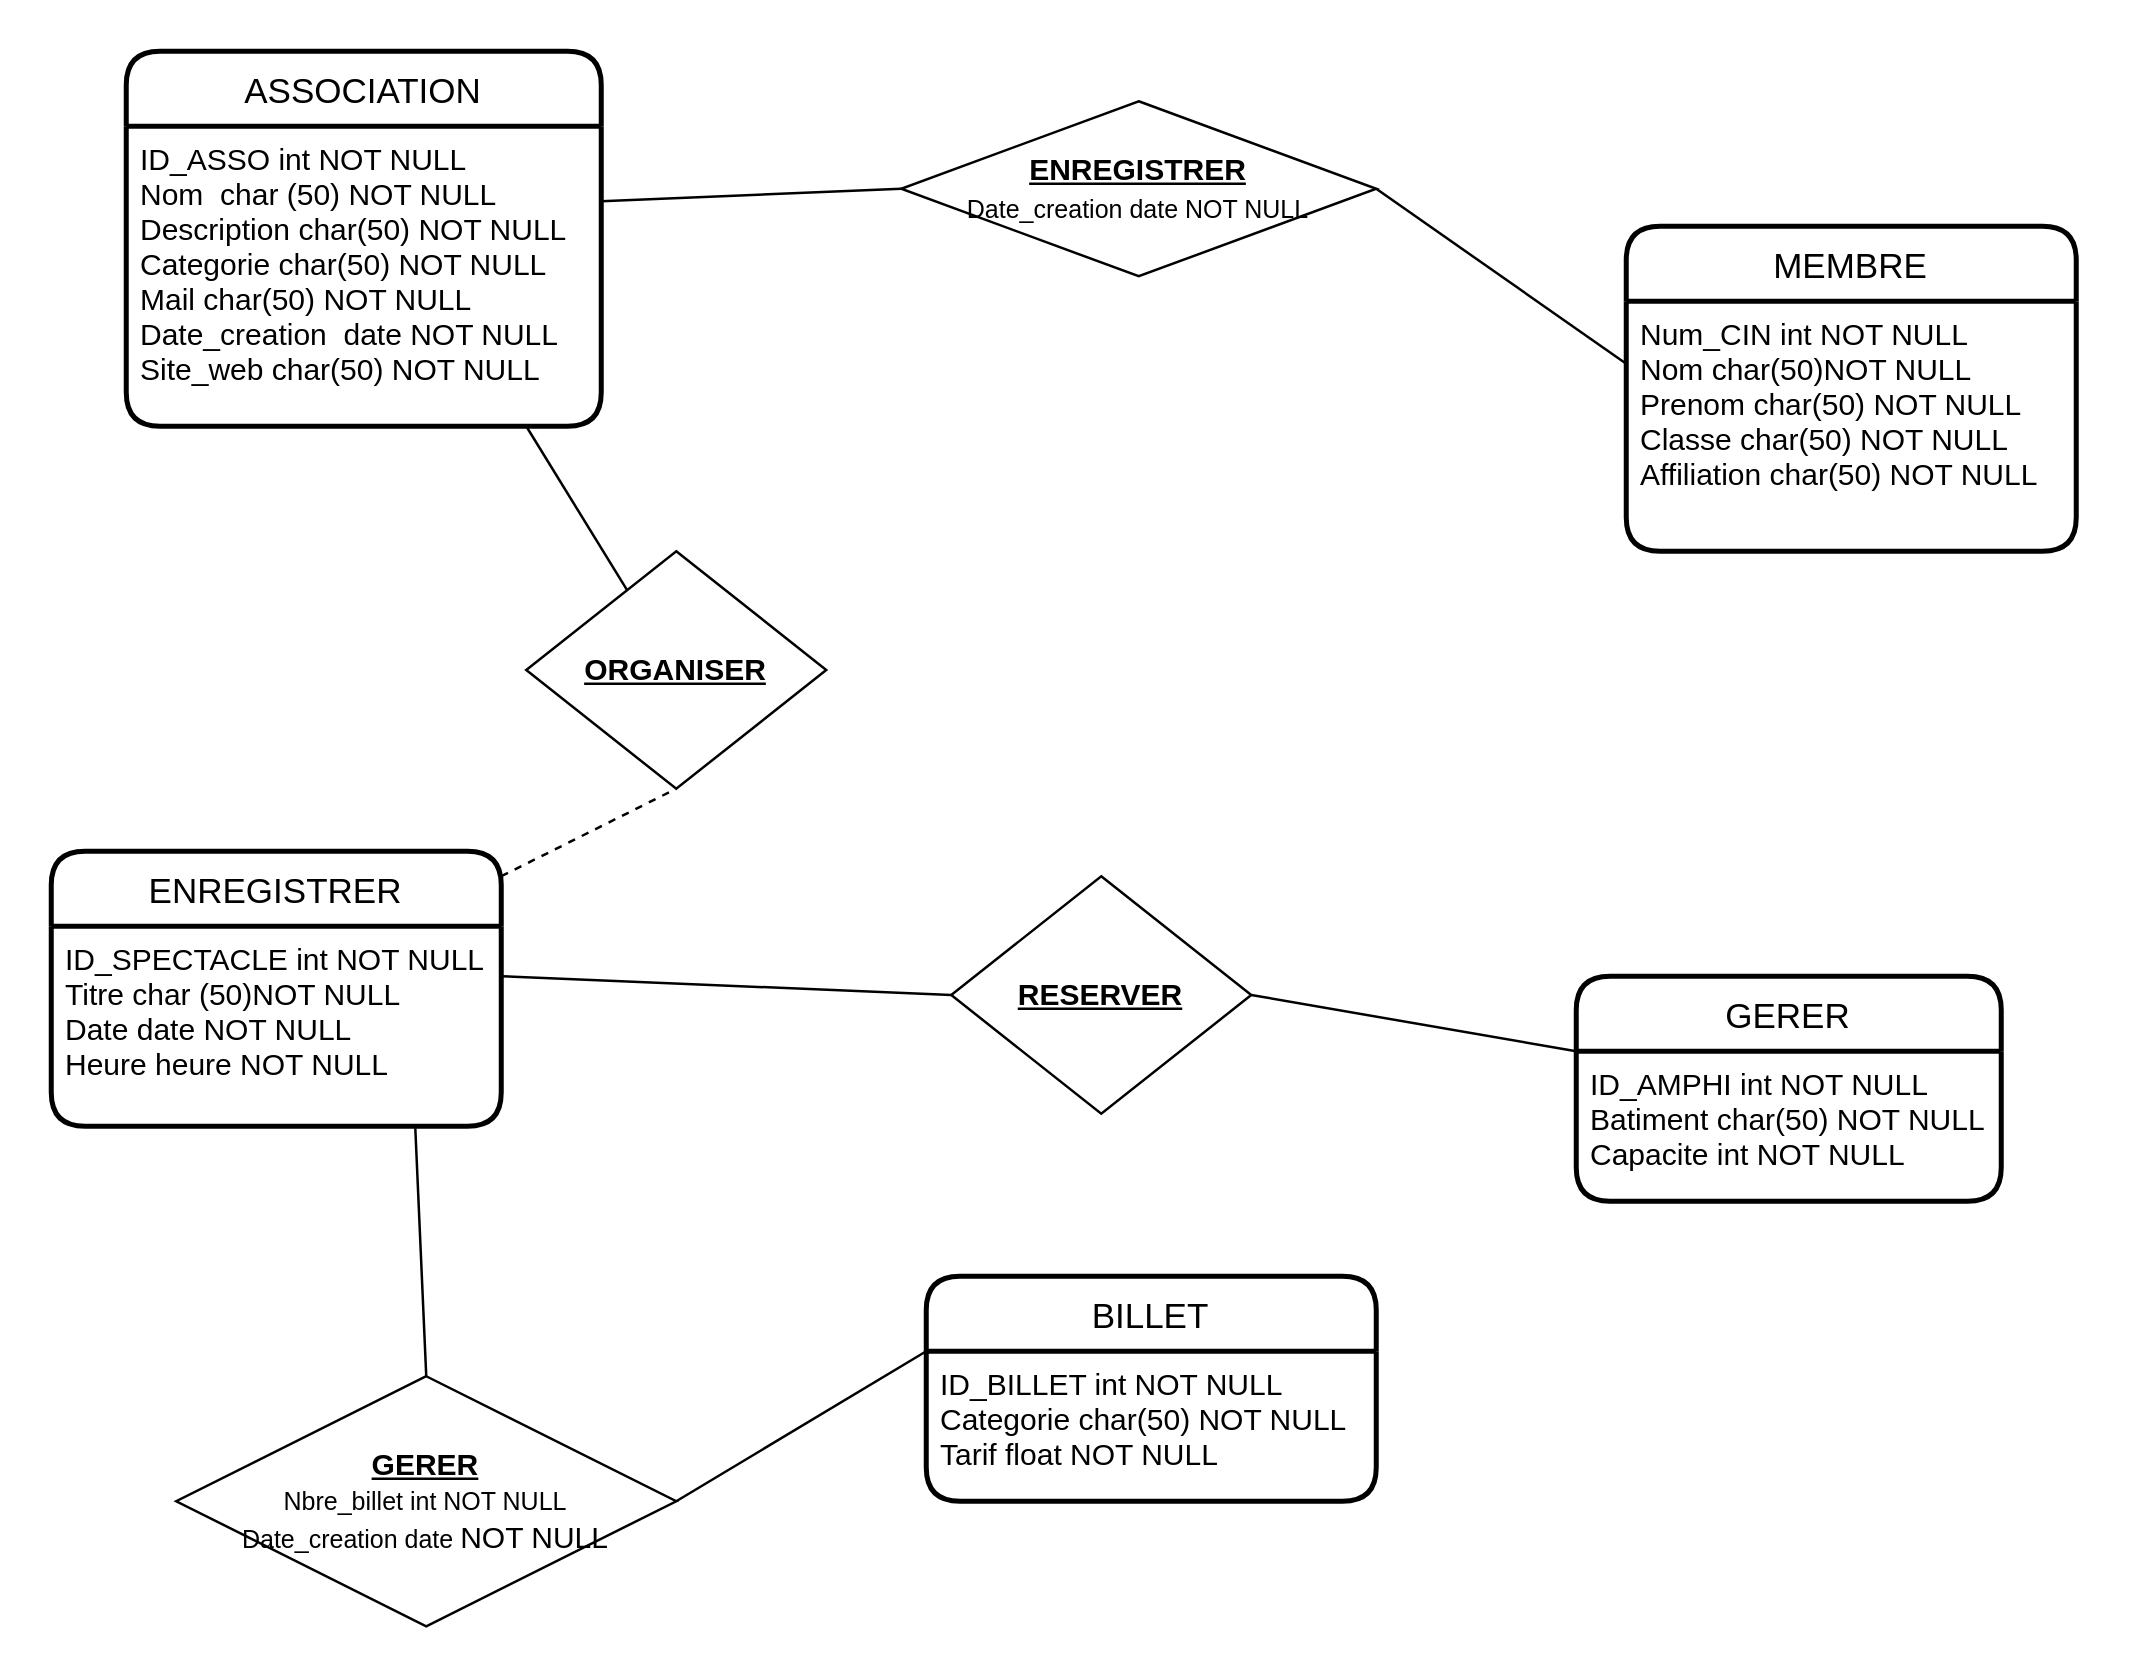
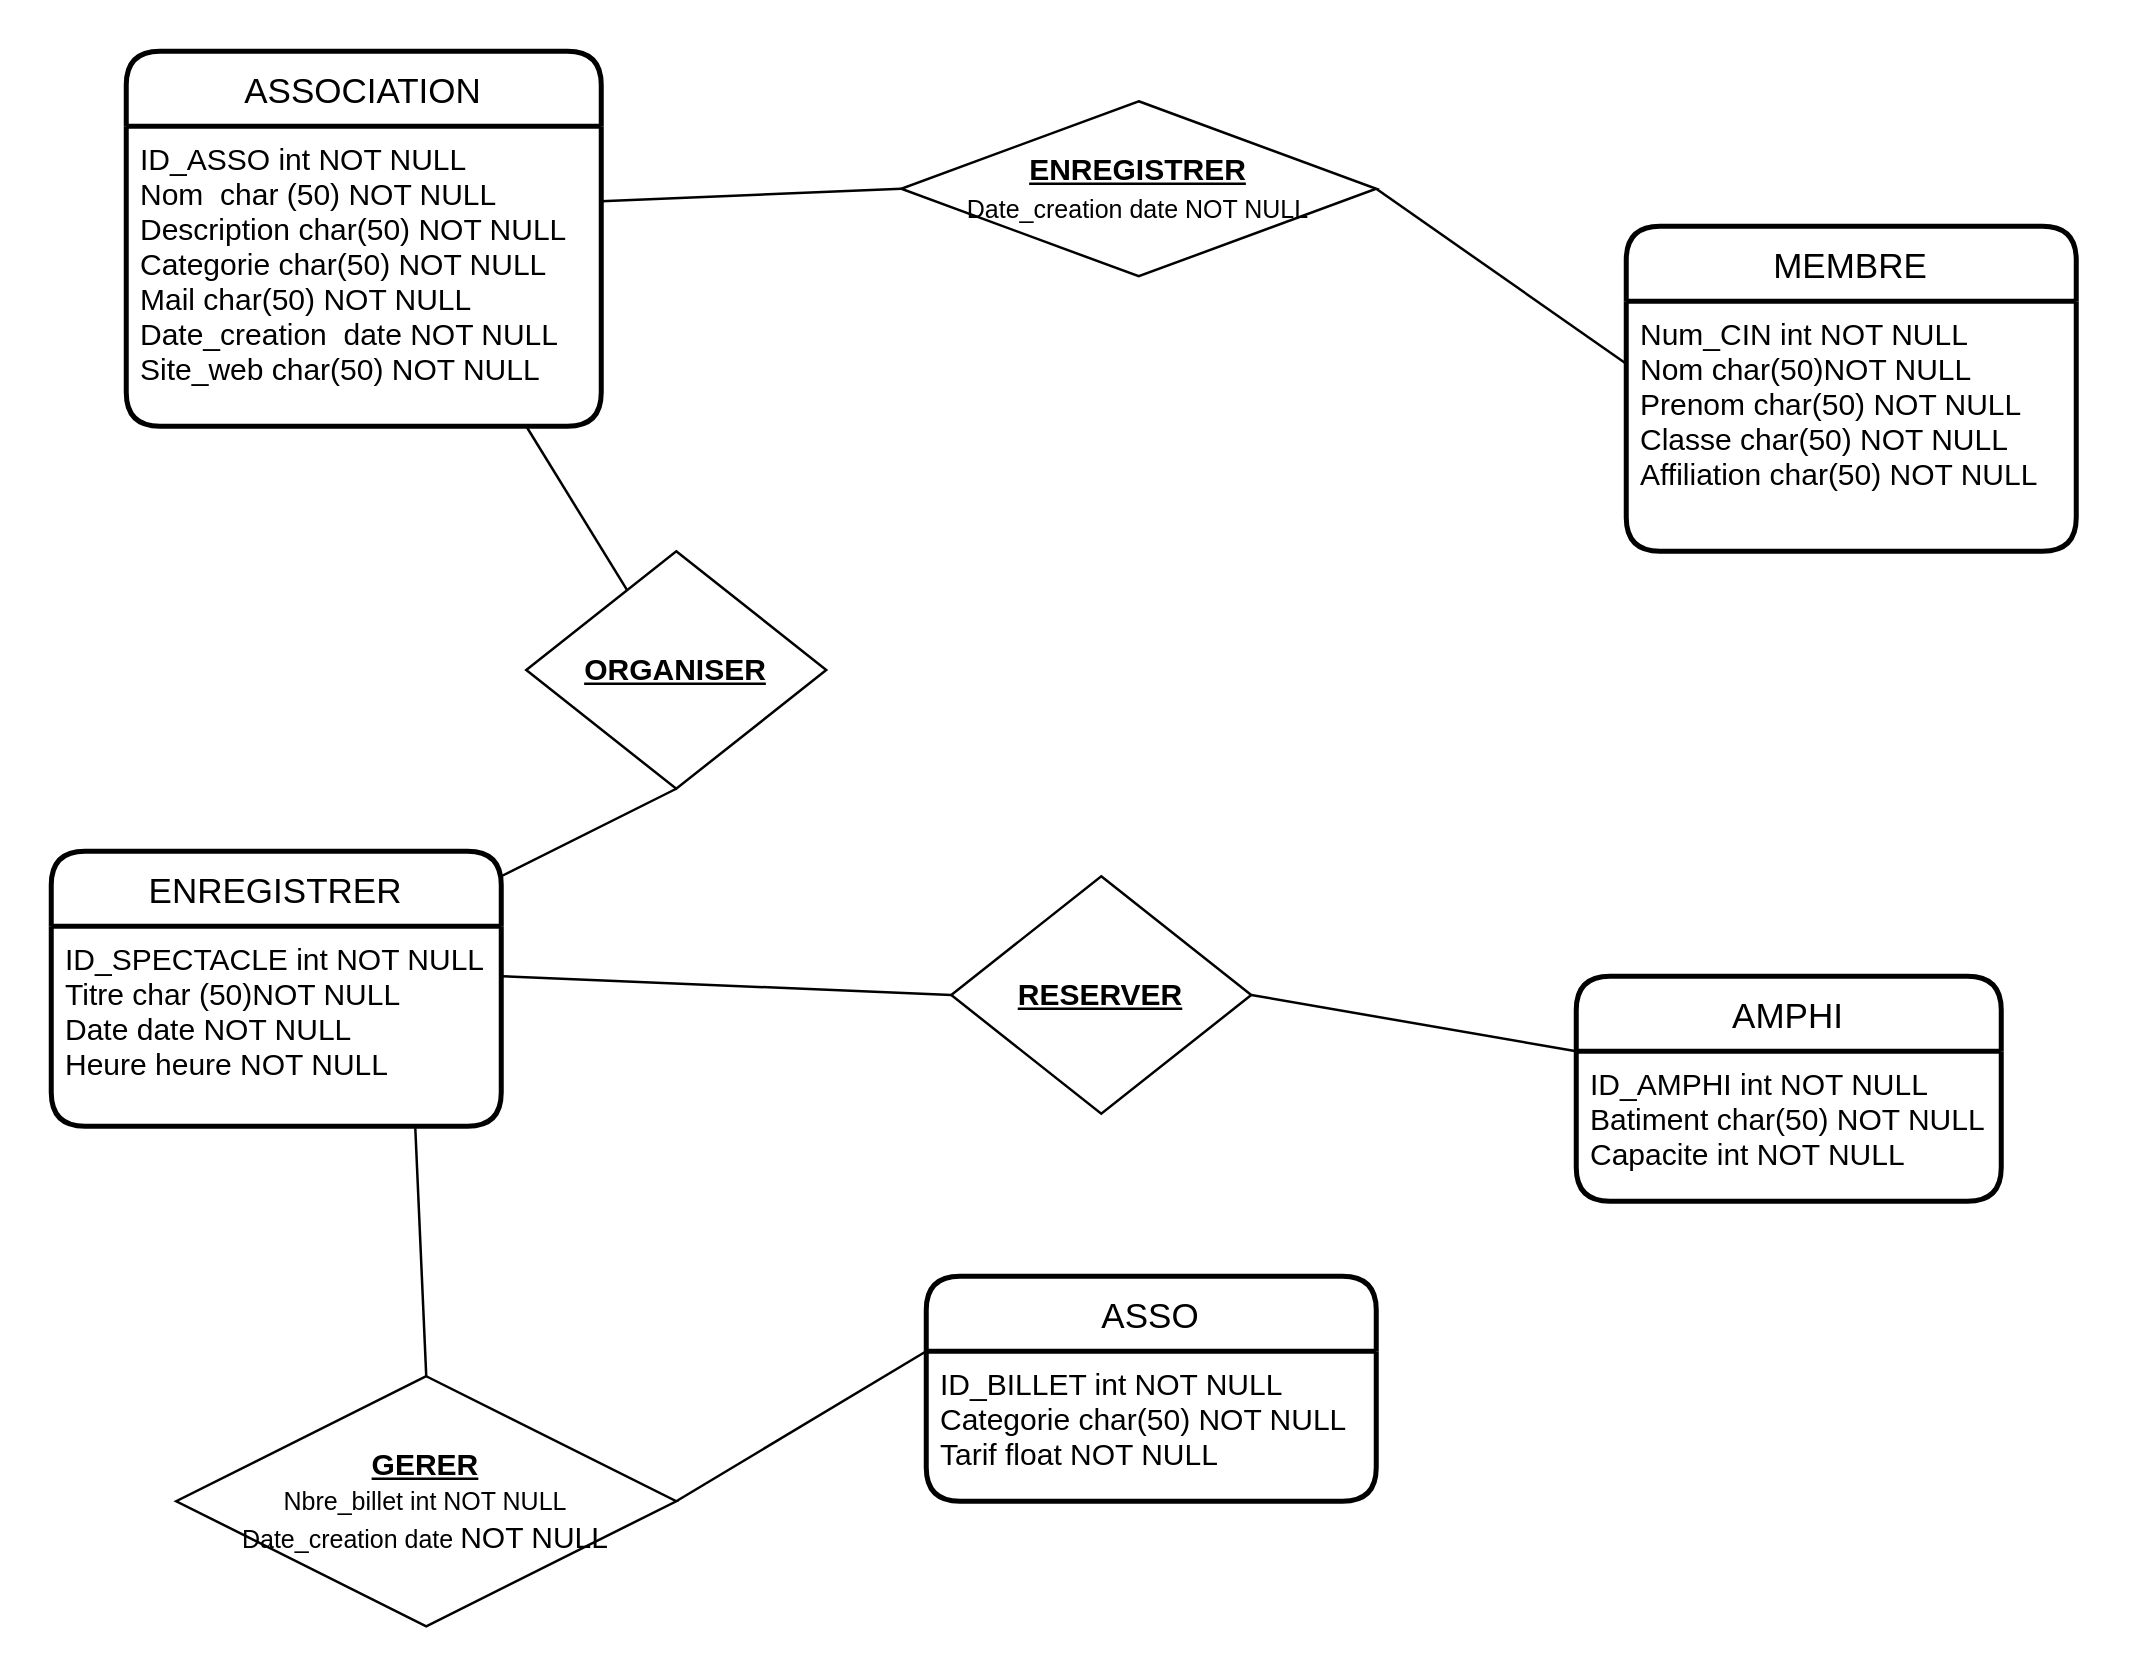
(591, 831) -> (591, 831)
(1788, 1016) -> (1788, 1016)
(1150, 1316) -> (1150, 1316)
